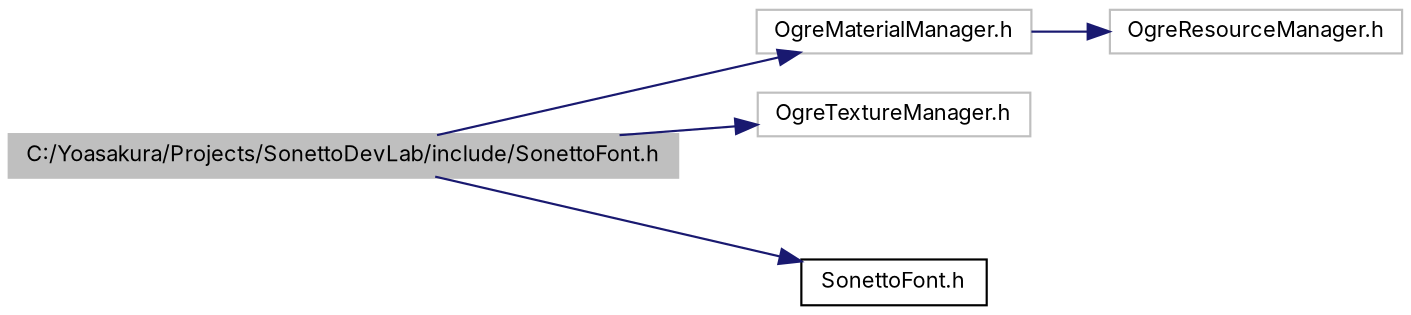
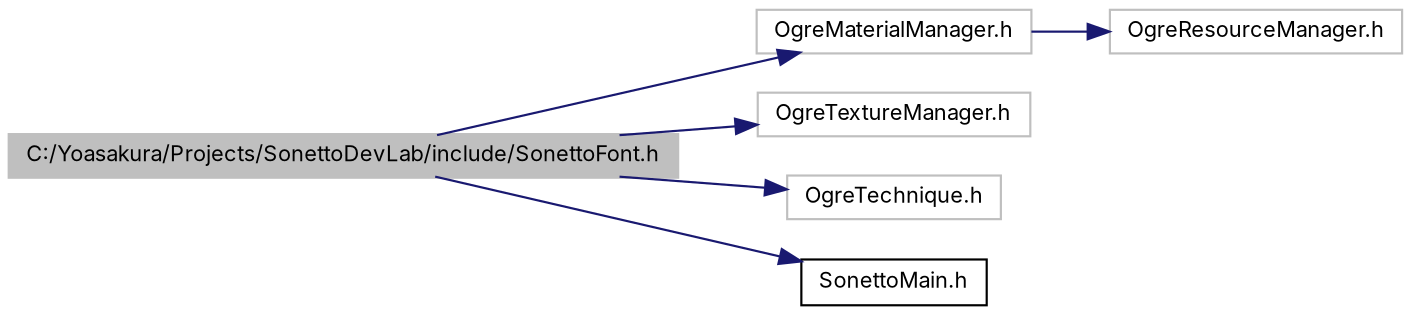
none -> (894, 197)
(894, 282) -> (894, 282)
